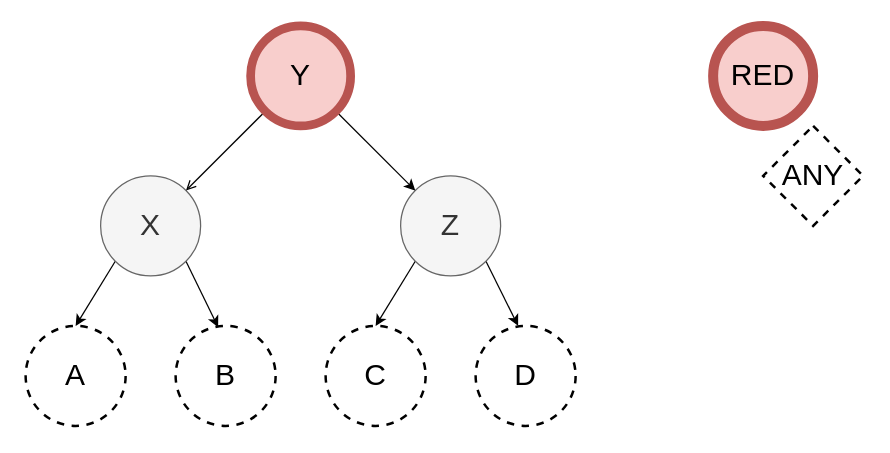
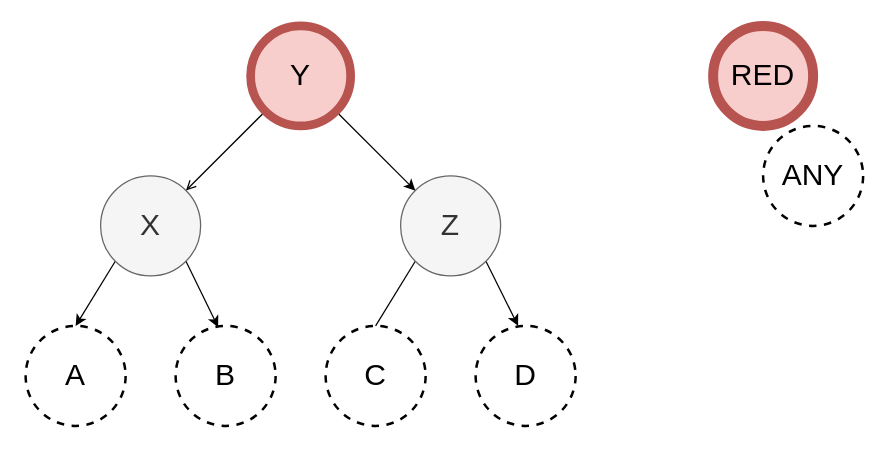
(813, 176) -> (813, 176)
(380, 318) -> (378, 321)
